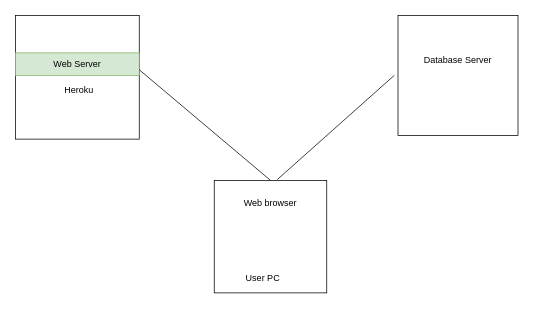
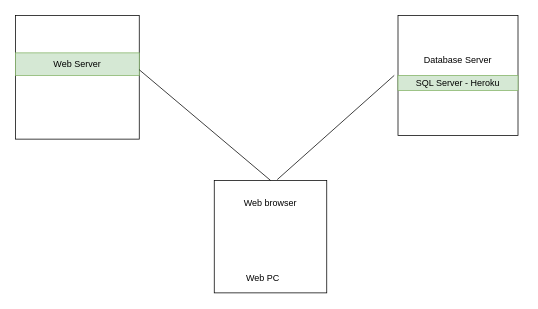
none -> (458, 83)
(79, 90) -> none
(263, 278) -> (263, 278)
